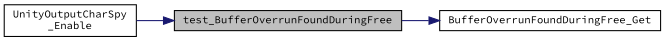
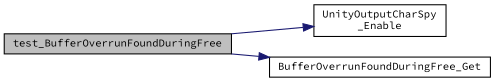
(150, 21) -> (267, 31)
